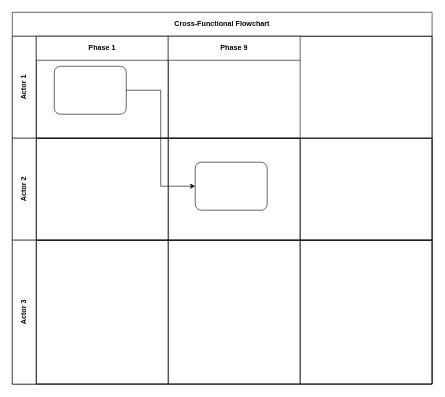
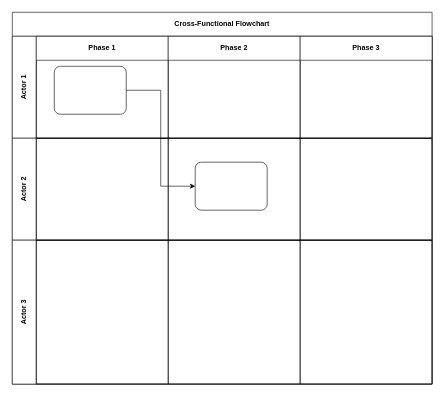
(234, 48) -> (234, 48)
none -> (366, 87)
